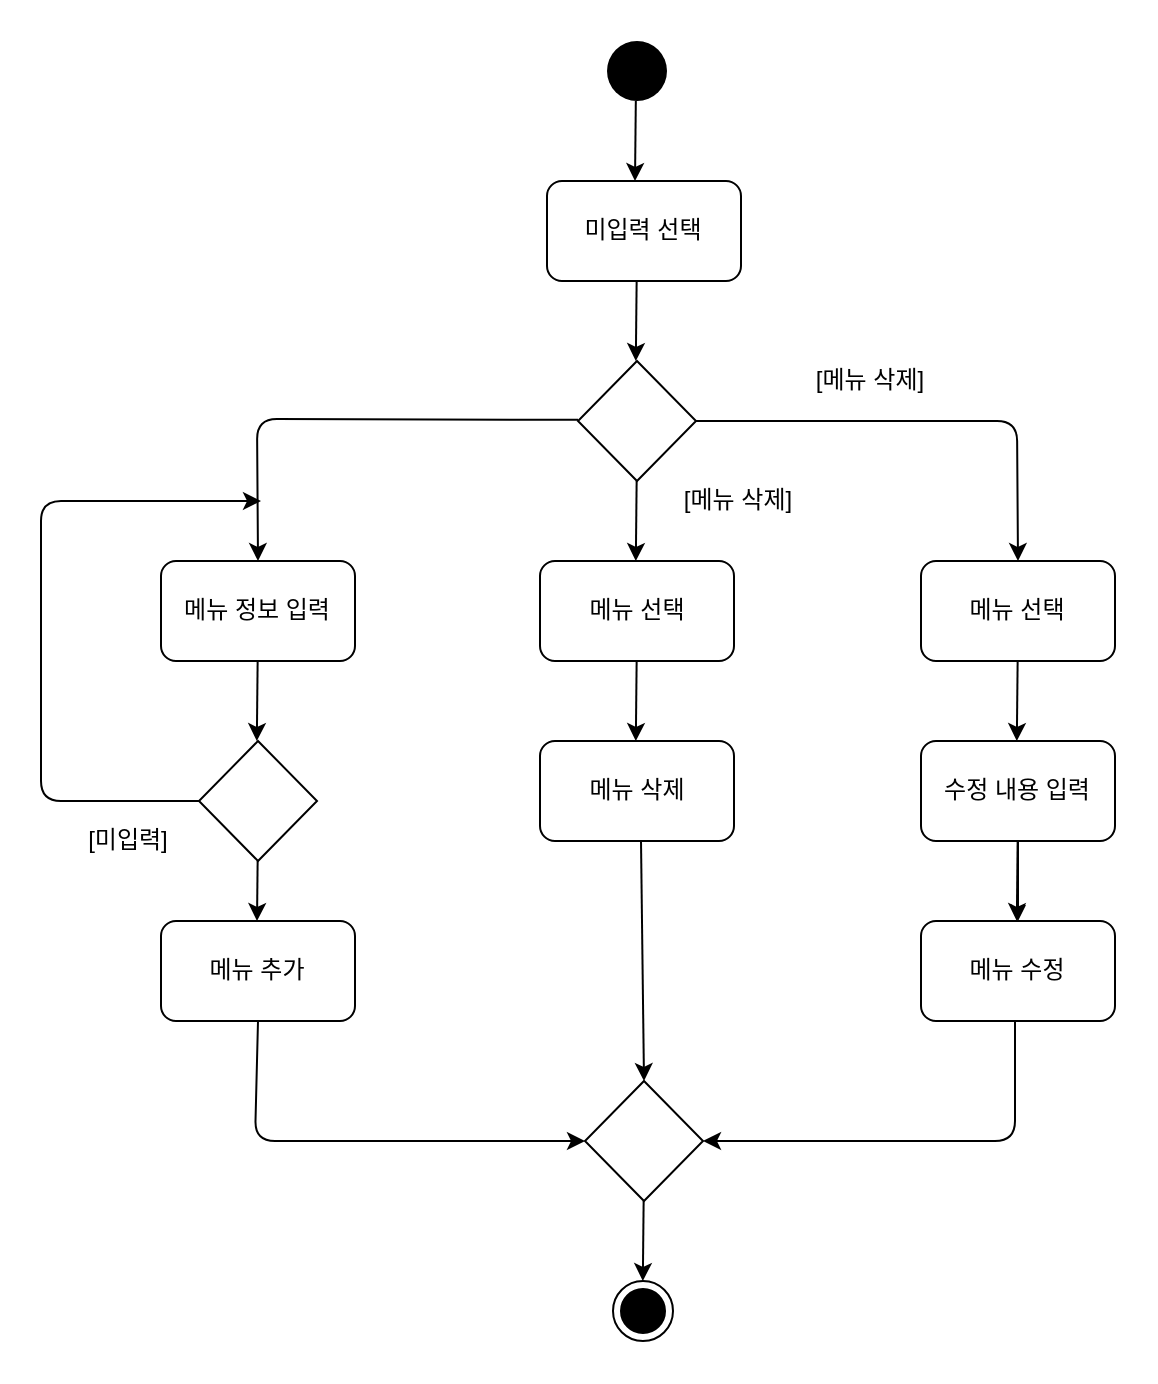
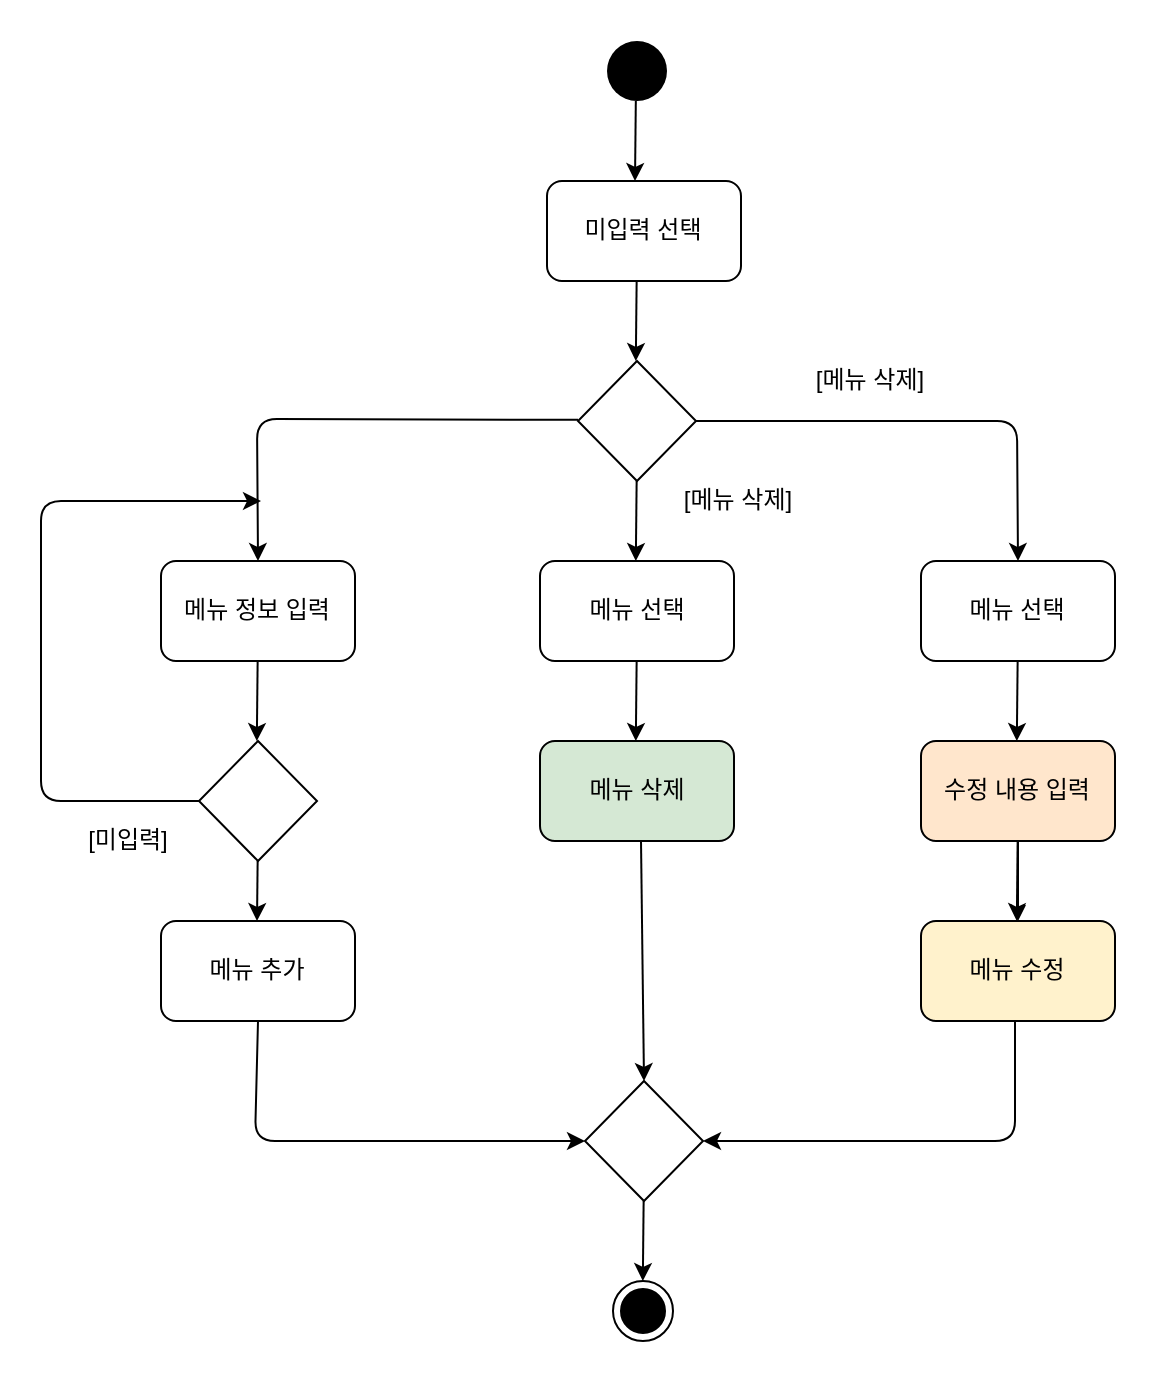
(637, 791) -> (637, 791)
(1018, 791) -> (1018, 791)
(1018, 971) -> (1018, 971)
